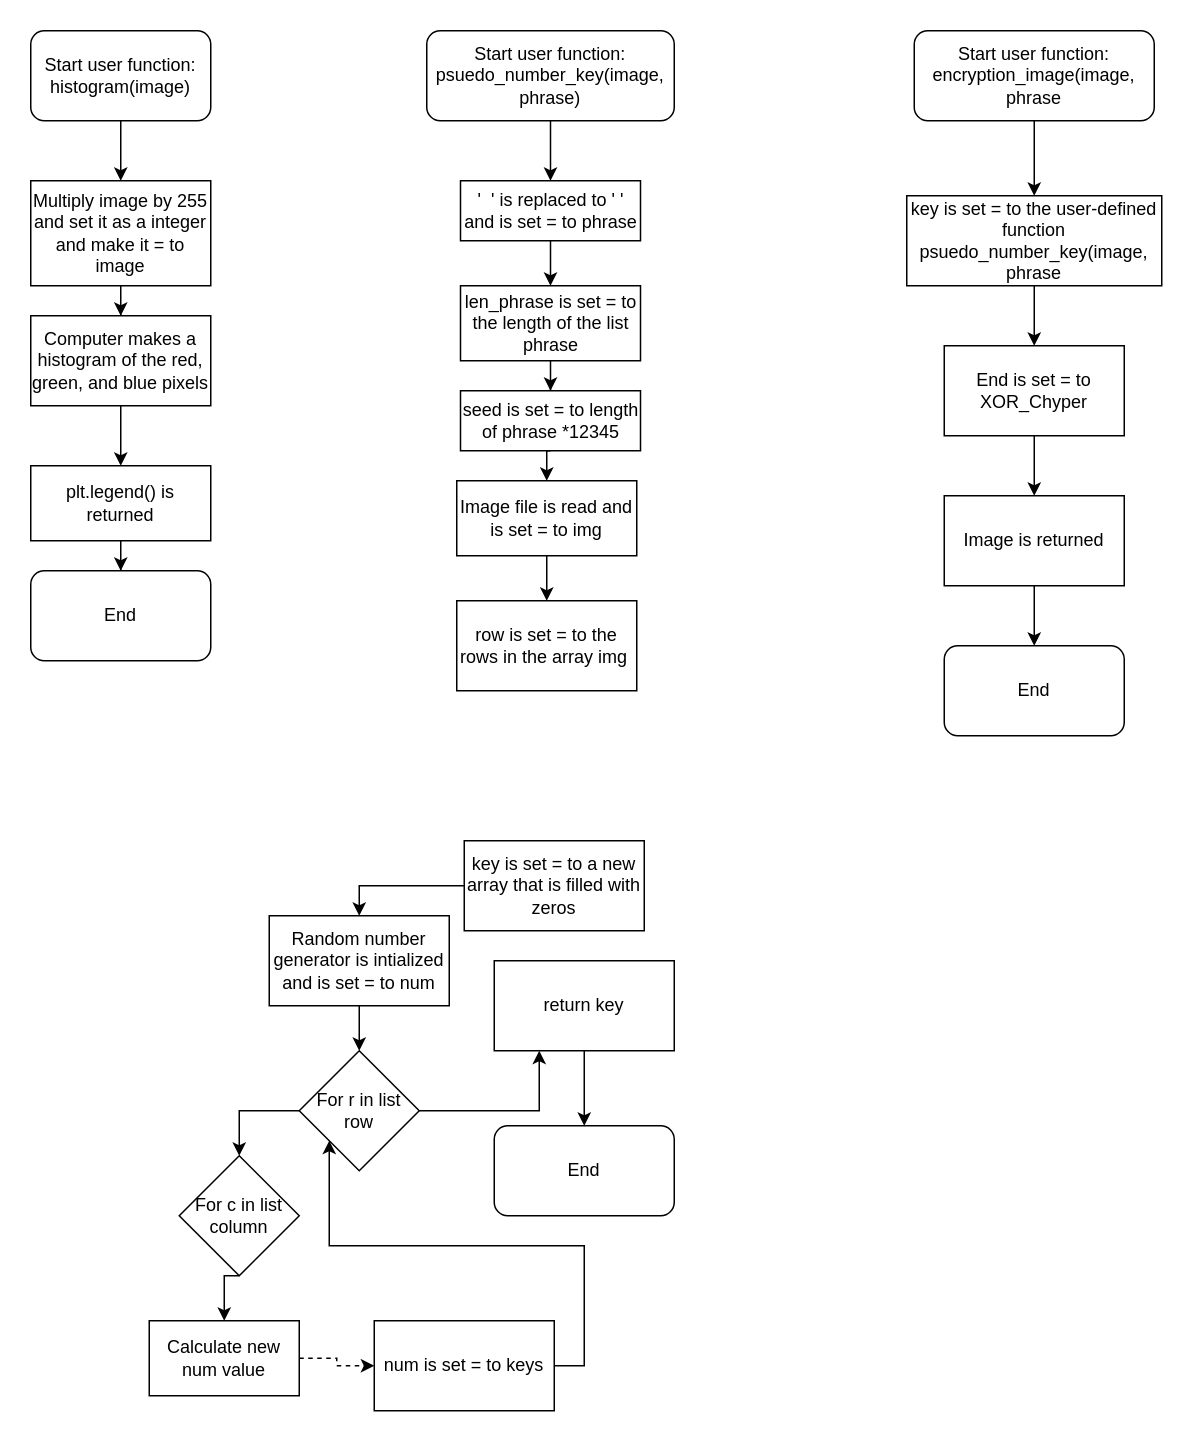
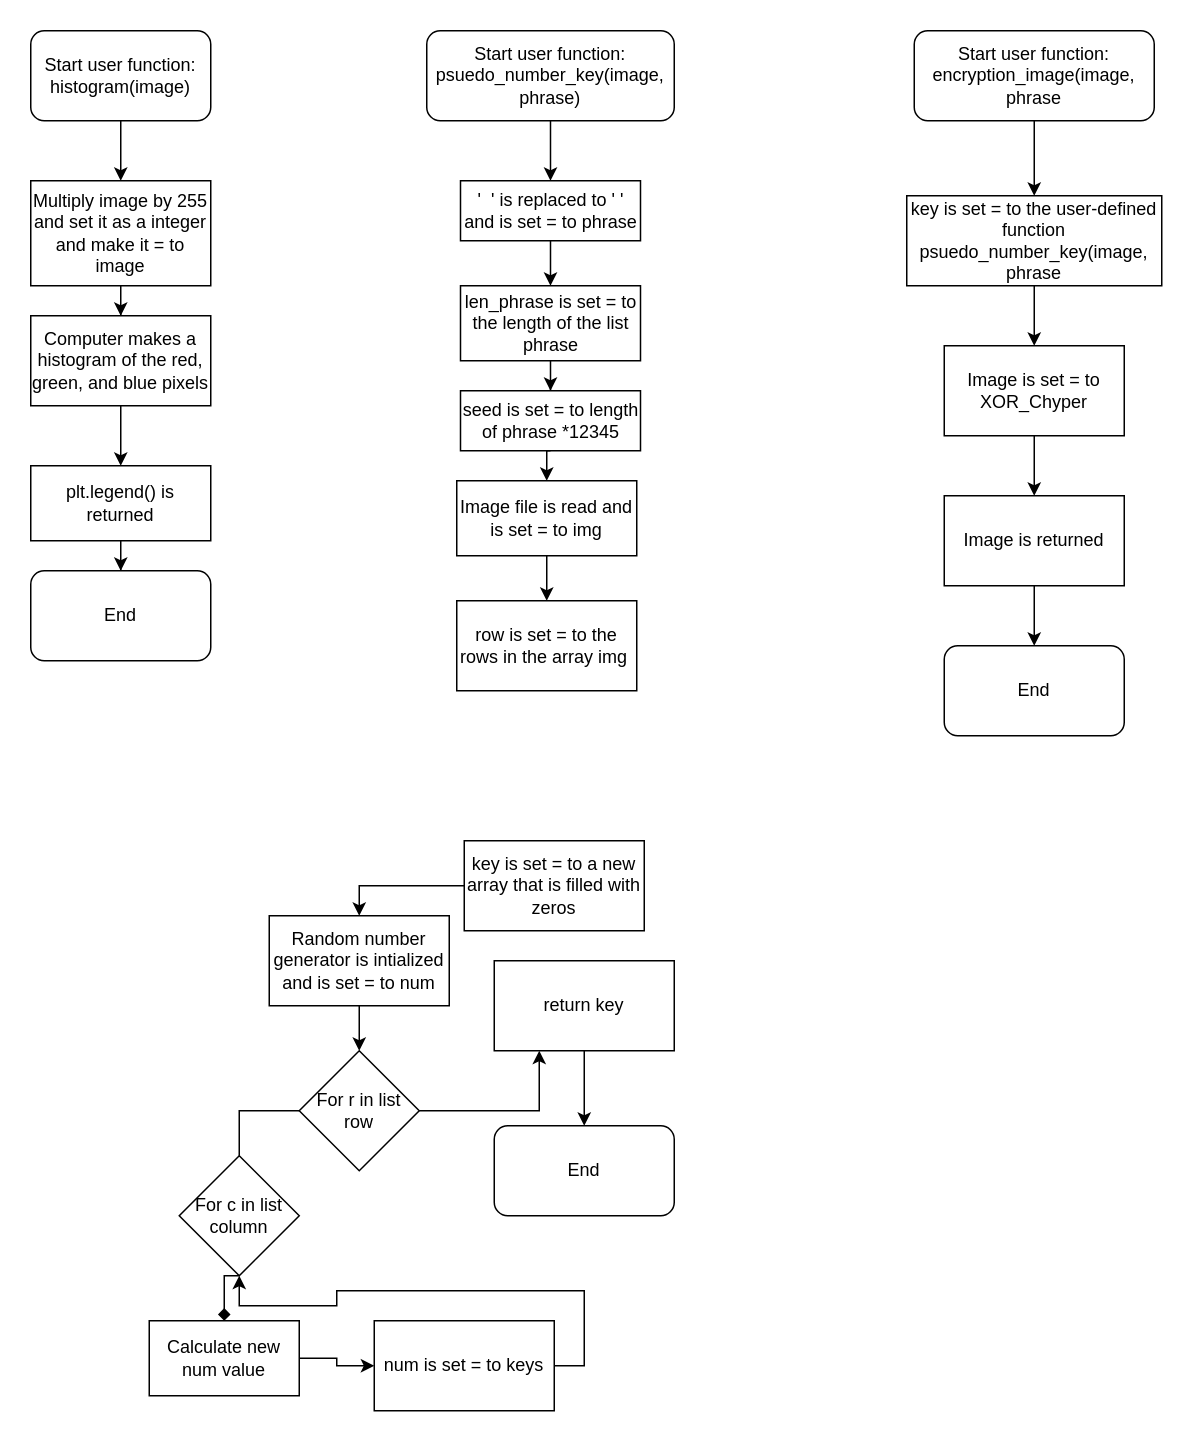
(1034, 391) -> (1034, 391)
(239, 1144) -> (239, 1148)
(433, 1246) -> (396, 1291)
(224, 1309) -> (224, 1308)
(336, 1358) -> (336, 1358)
